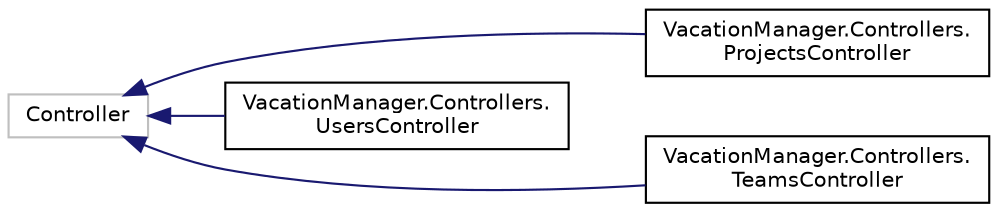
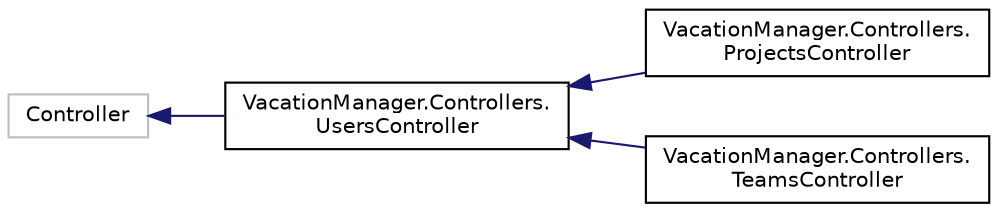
(393, 40) -> (618, 78)
(393, 188) -> (618, 144)
